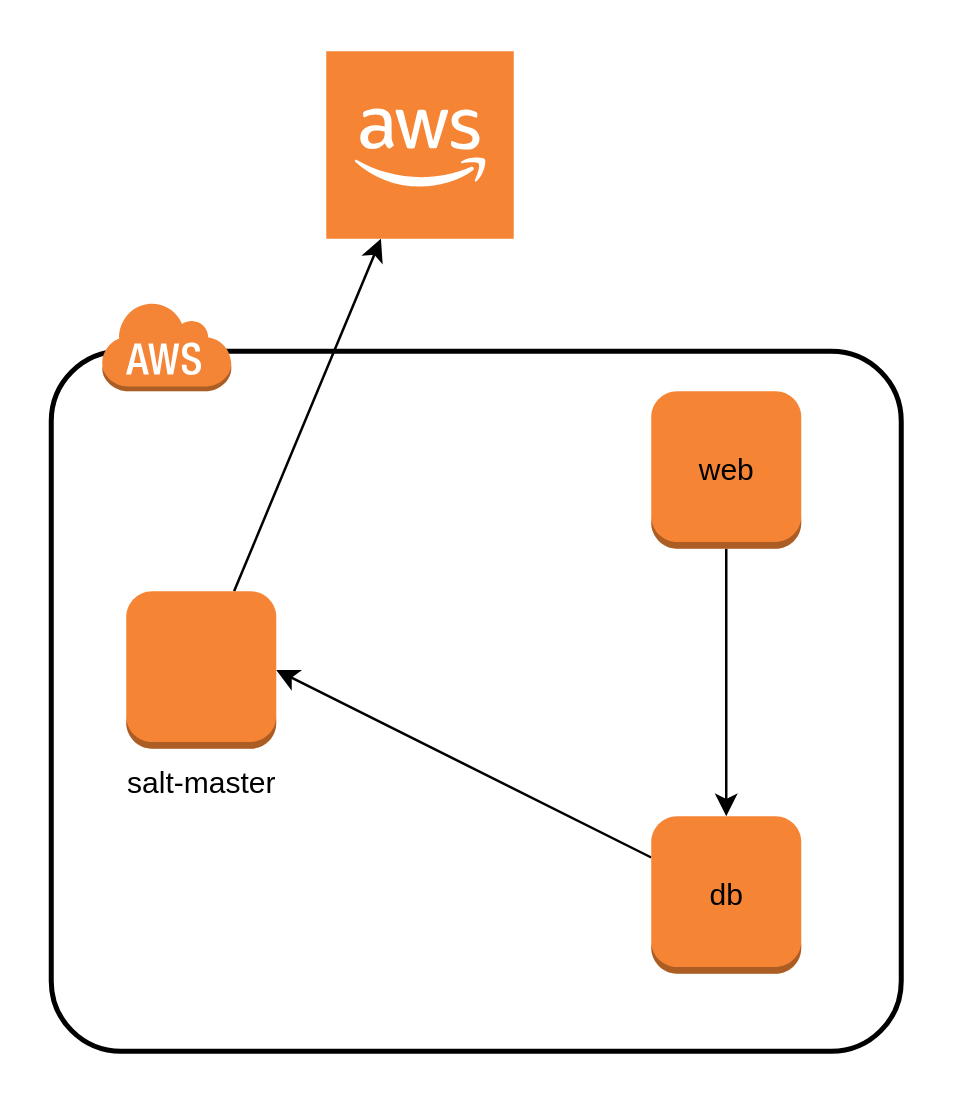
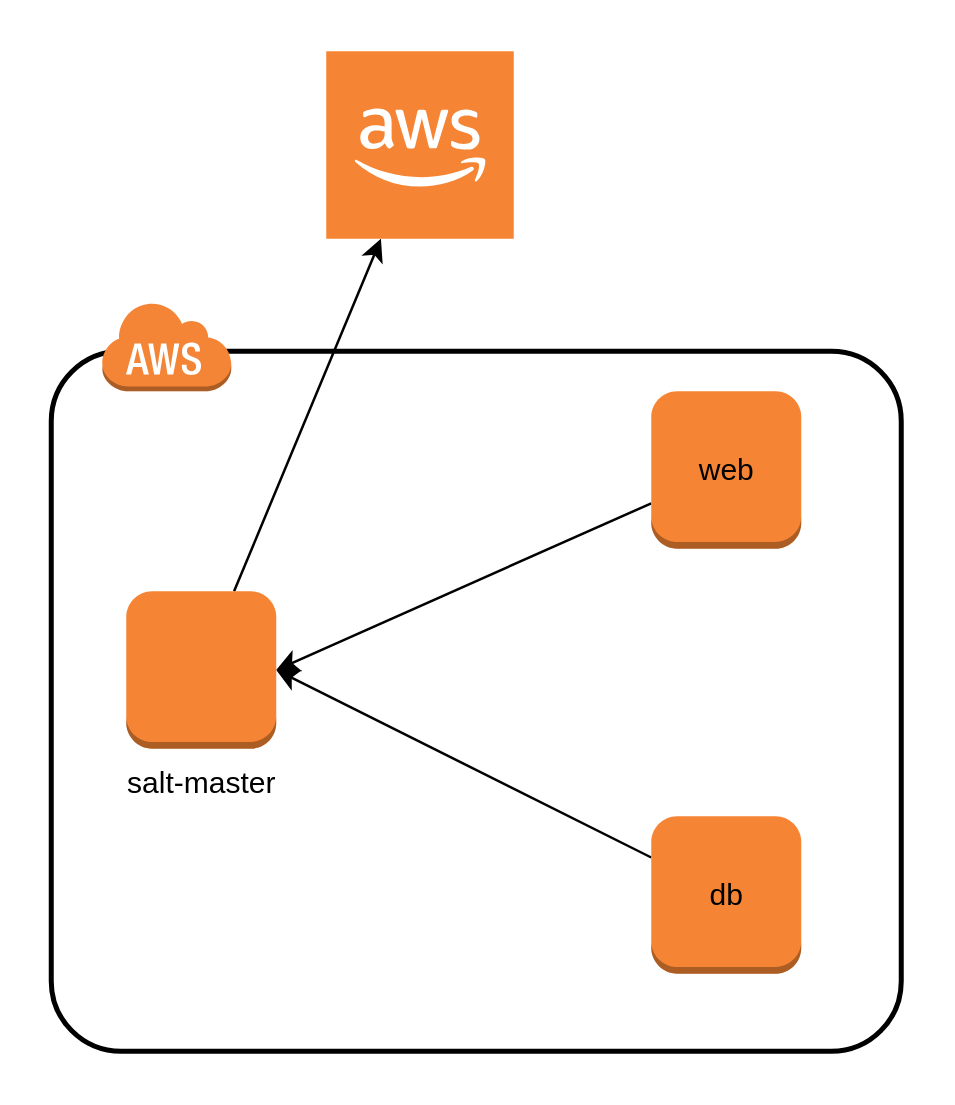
(726, 674) -> (471, 583)
